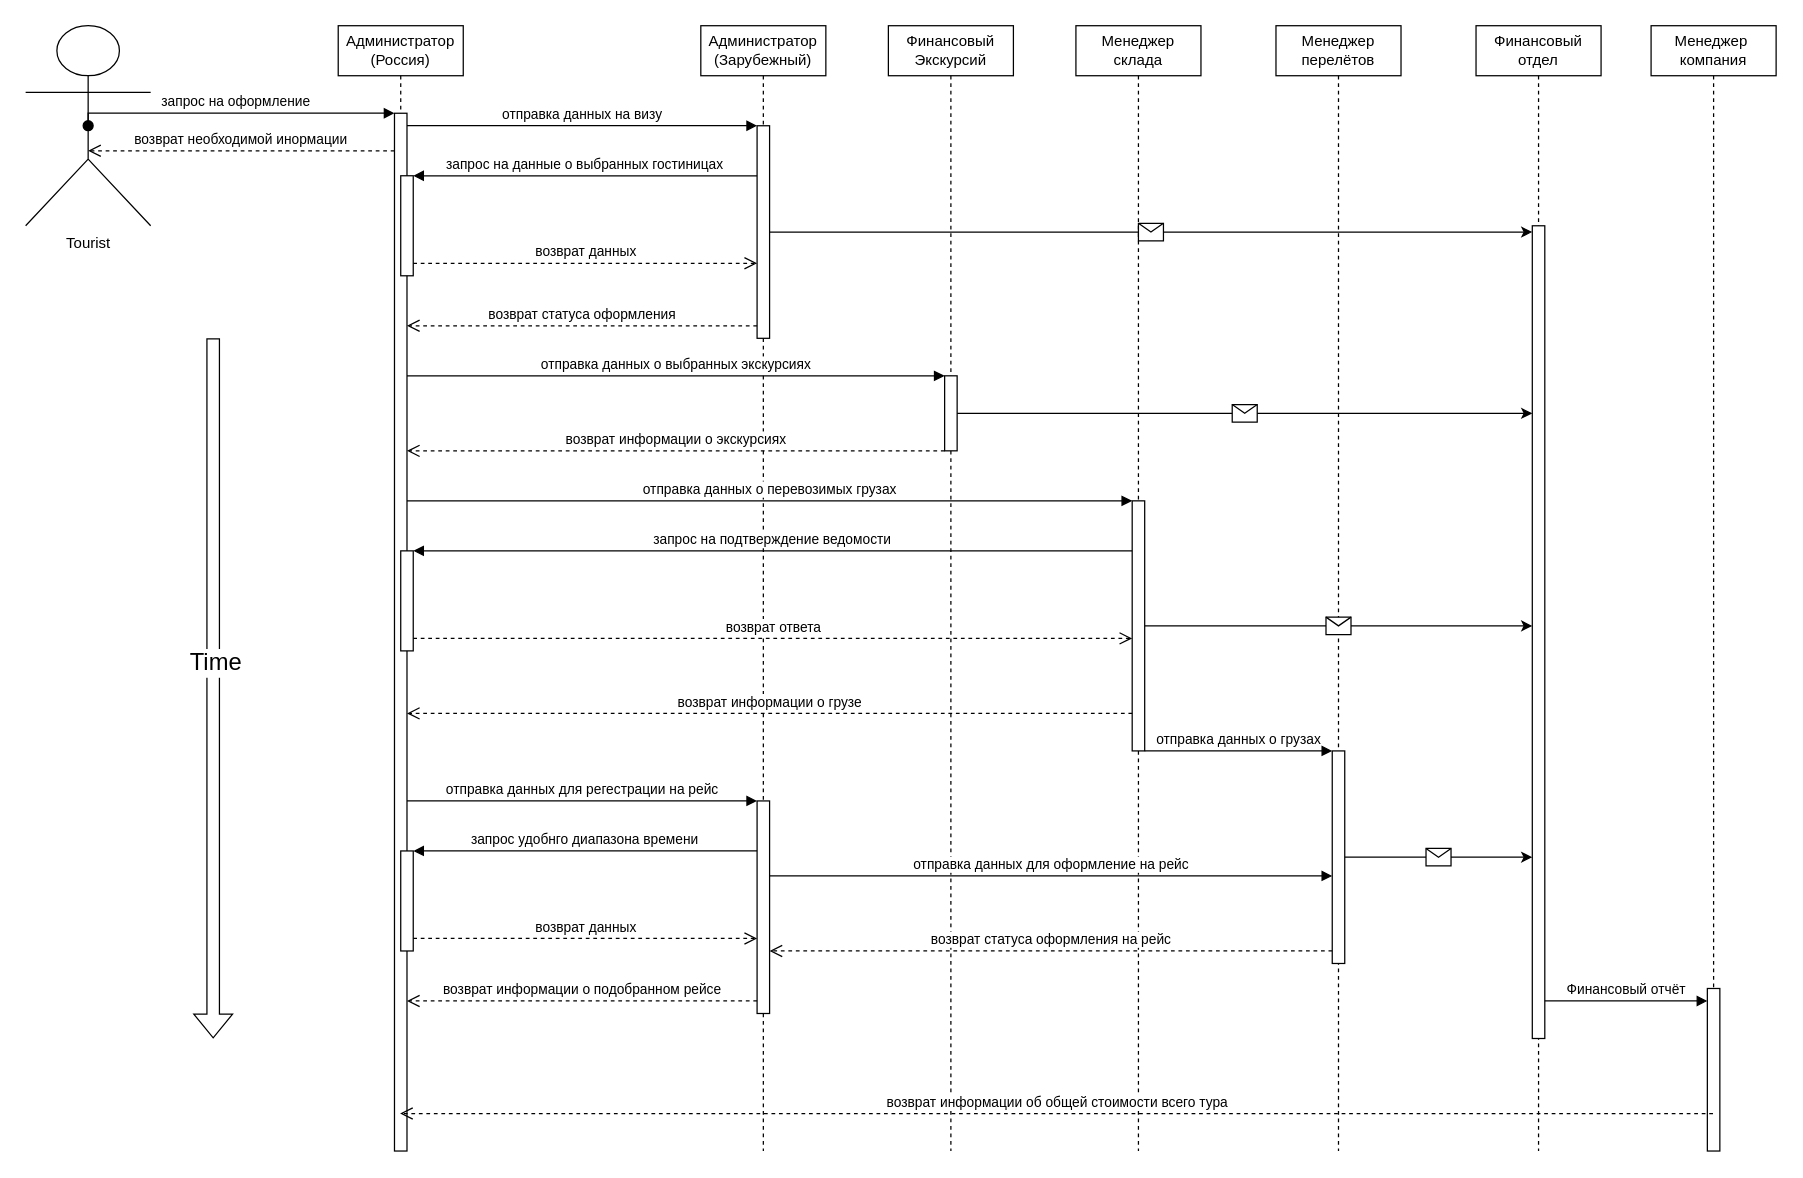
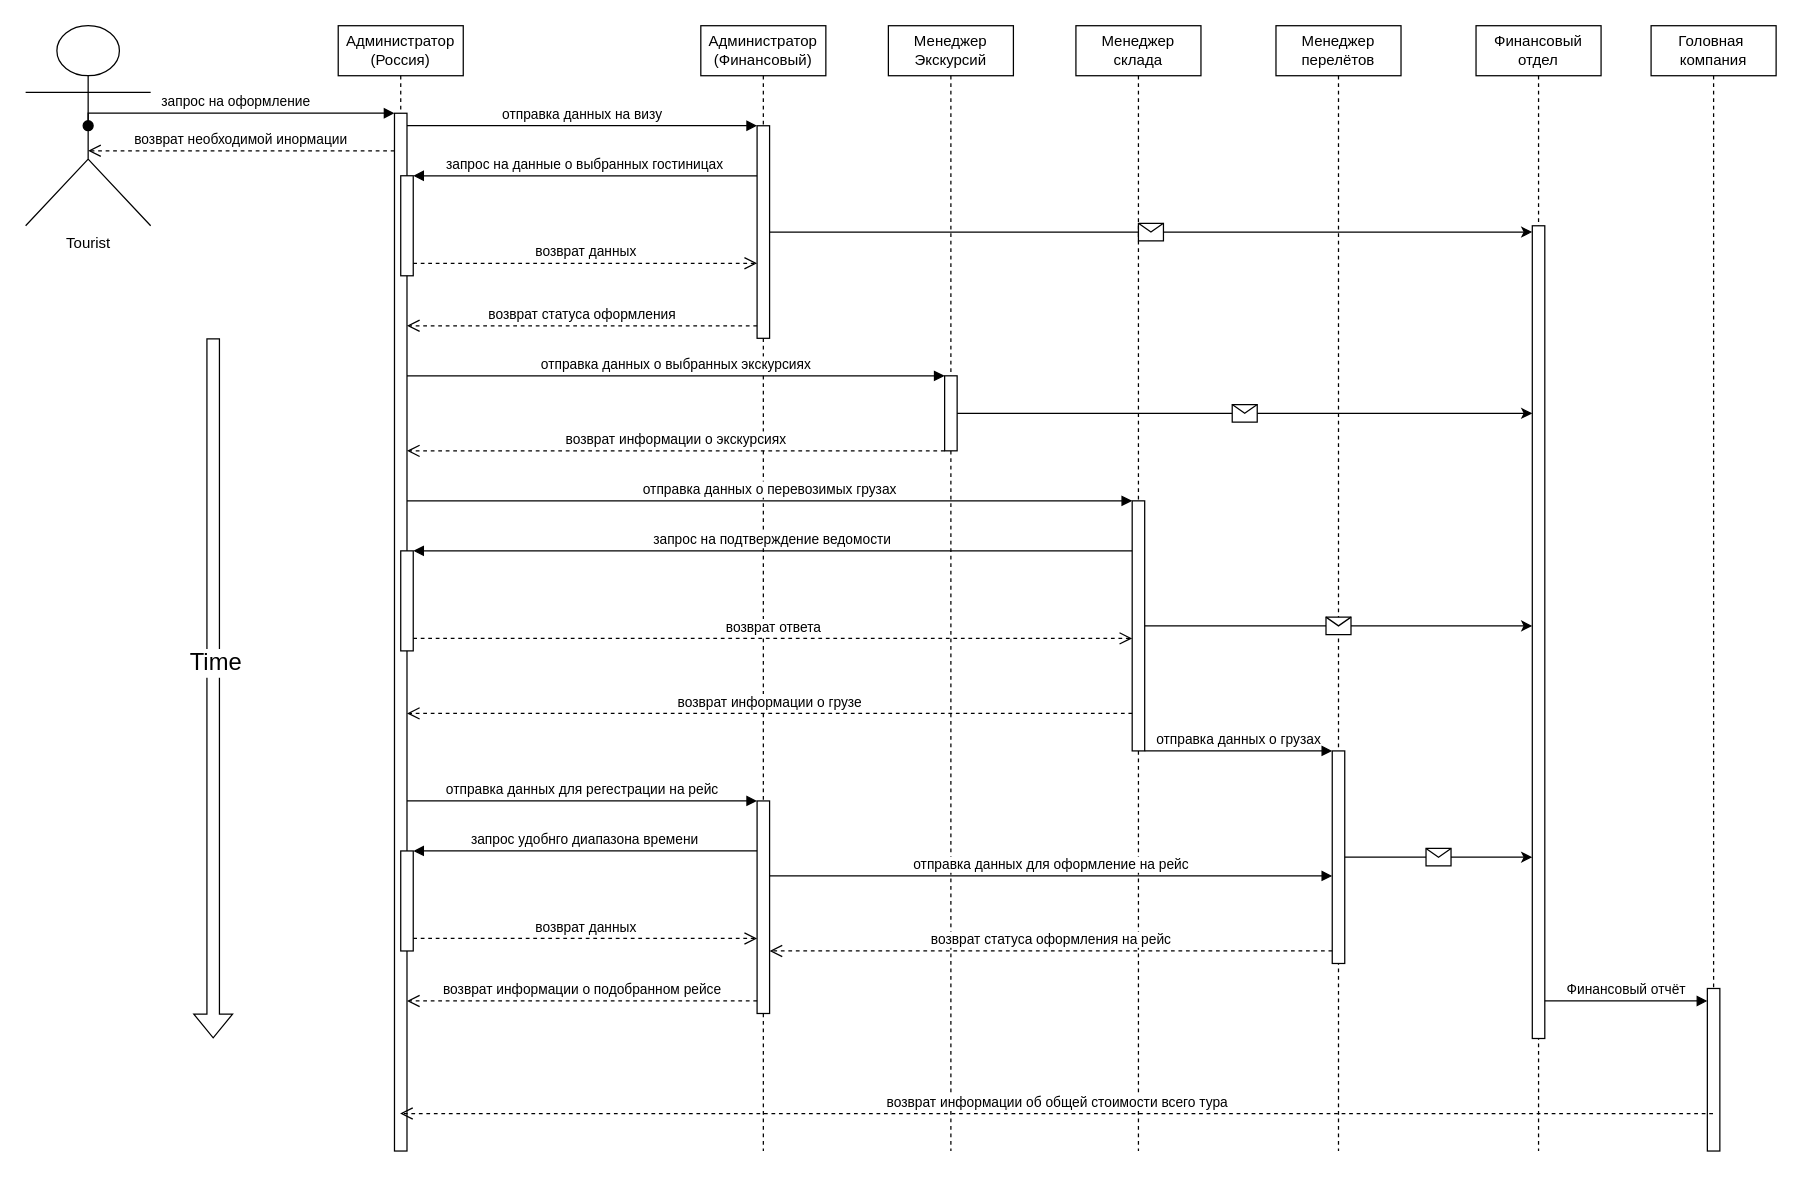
(763, 51) -> (763, 51)
(951, 51) -> (951, 51)
(1713, 51) -> (1713, 51)
